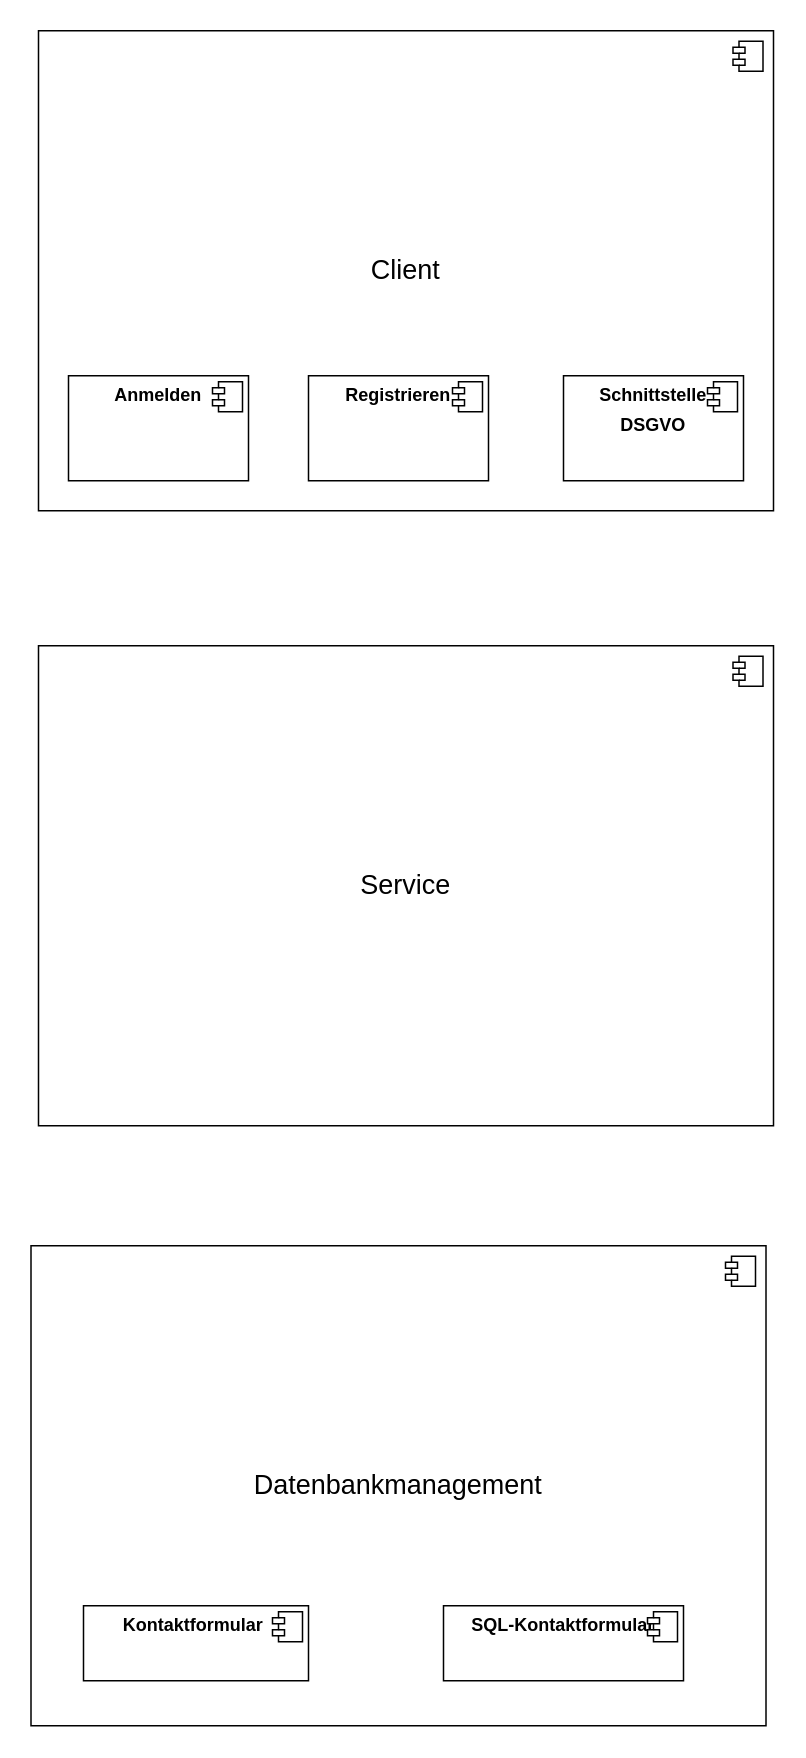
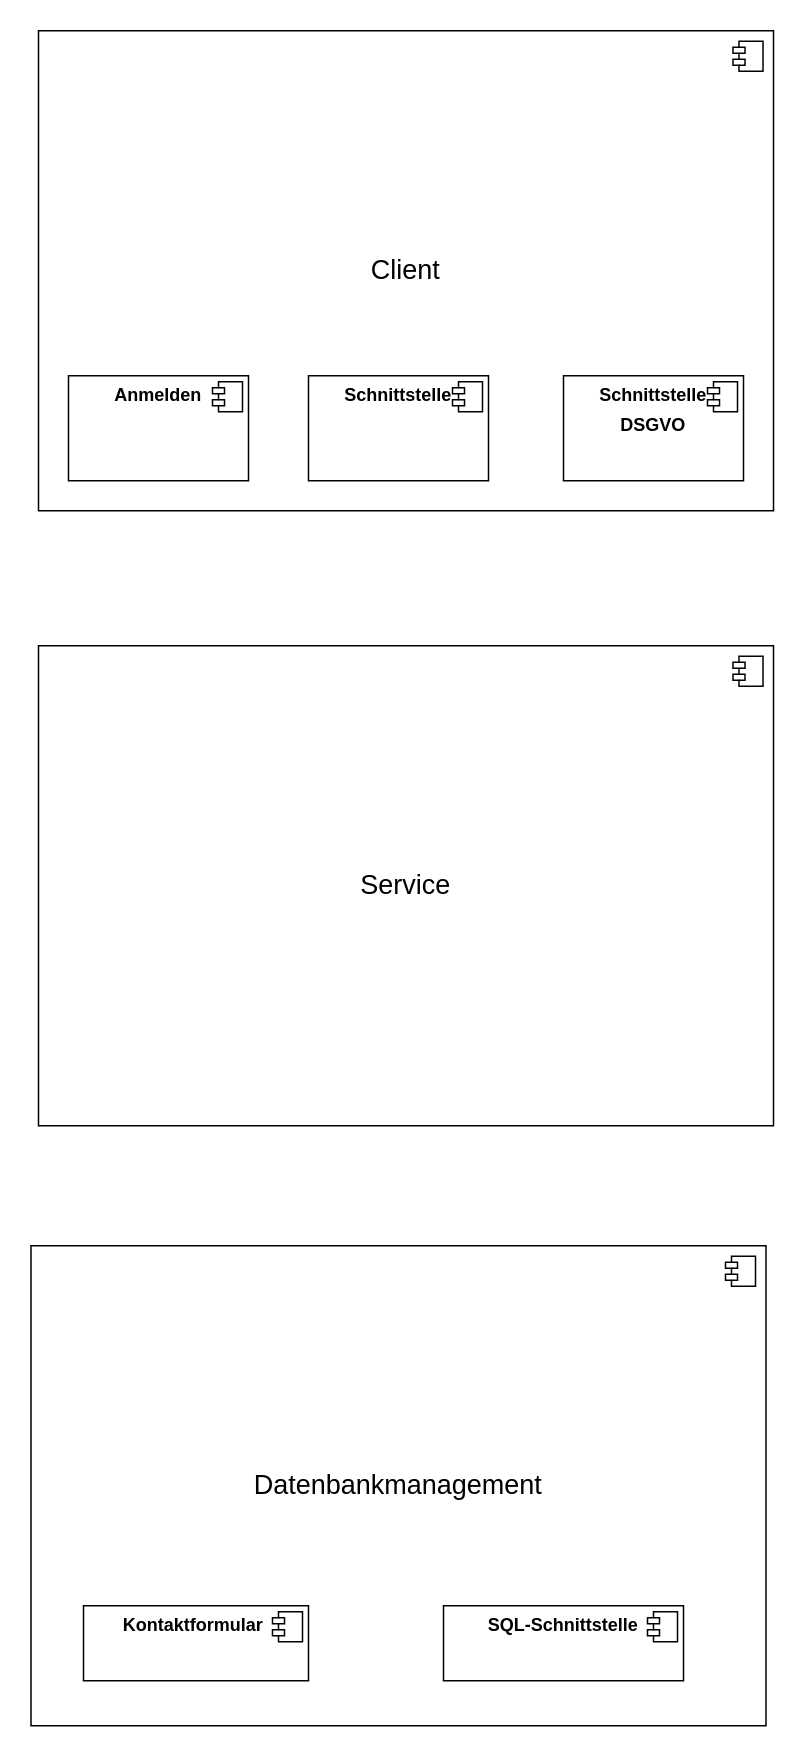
(364, 376) -> (367, 376)
(537, 1606) -> (522, 1606)
